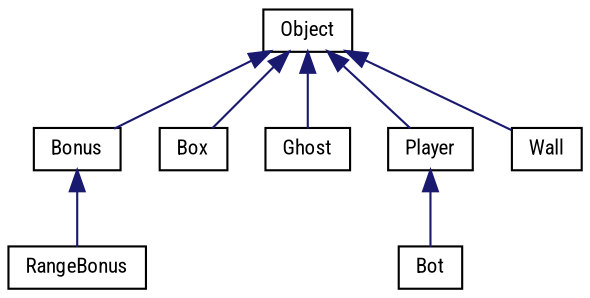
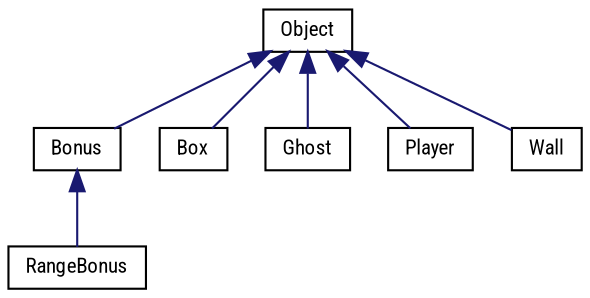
(430, 268) -> none
